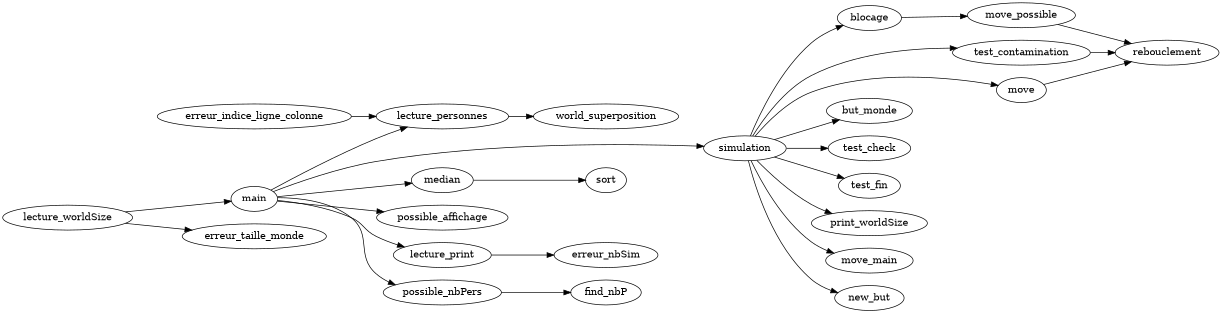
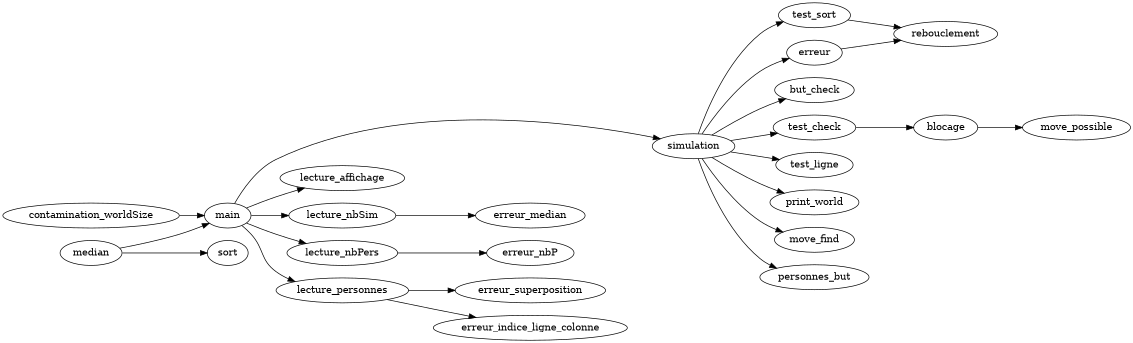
(1091, 33) -> none
(1021, 53) -> (814, 15)
(784, 74) -> (881, 128)
(1021, 90) -> (814, 53)
(869, 111) -> (814, 90)
(360, 116) -> (428, 308)
(606, 116) -> (530, 290)
(869, 186) -> (814, 165)
(341, 190) -> (162, 239)
(68, 218) -> (91, 216)
(442, 218) -> (342, 178)
(869, 223) -> (814, 202)
(254, 236) -> none
(442, 255) -> (342, 216)
(606, 255) -> (530, 216)
(869, 261) -> (814, 240)
(442, 292) -> (342, 253)
(606, 292) -> (530, 253)
(869, 298) -> (814, 277)
